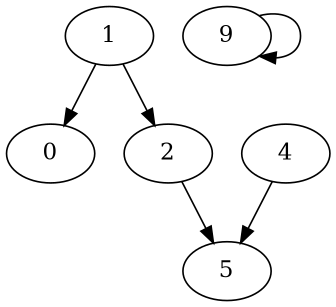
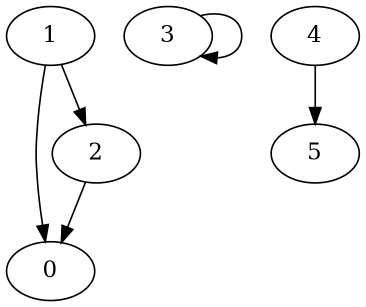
(227, 36) -> (168, 36)
(194, 205) -> (77, 205)
